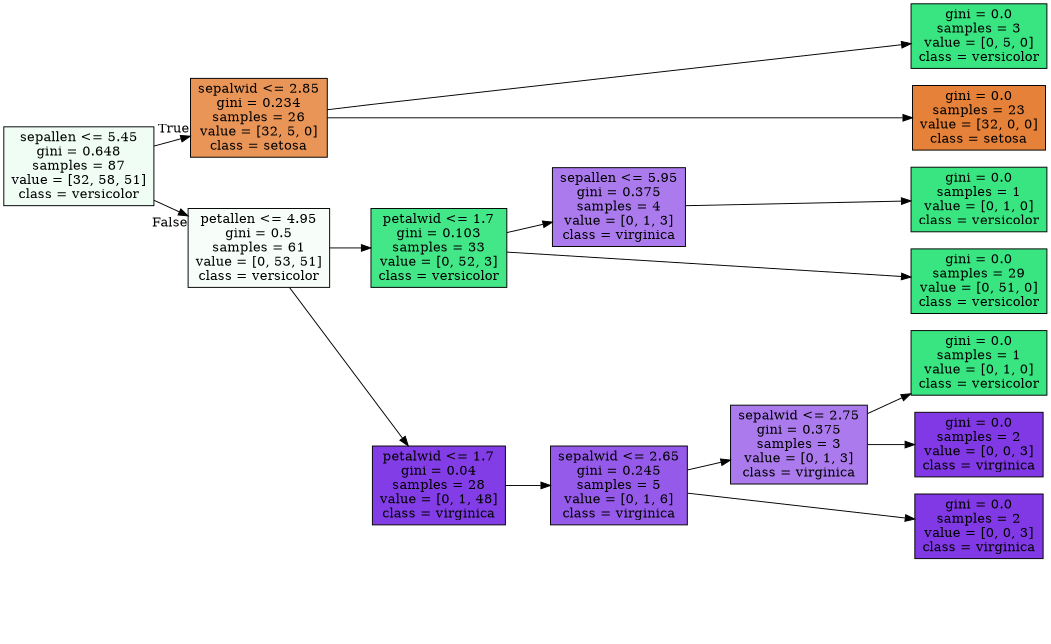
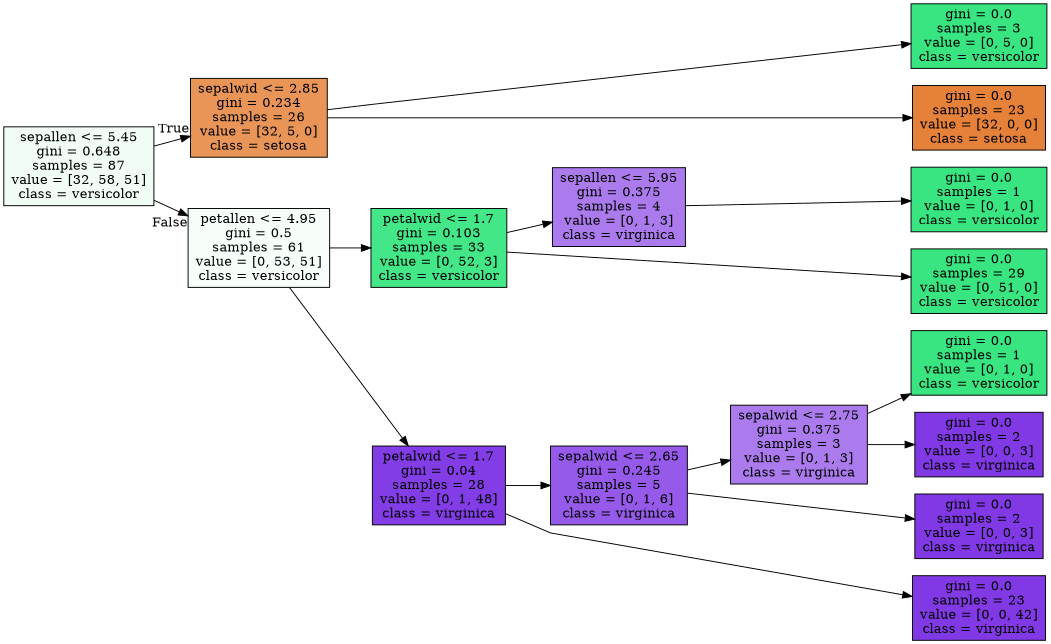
none -> (979, 608)
